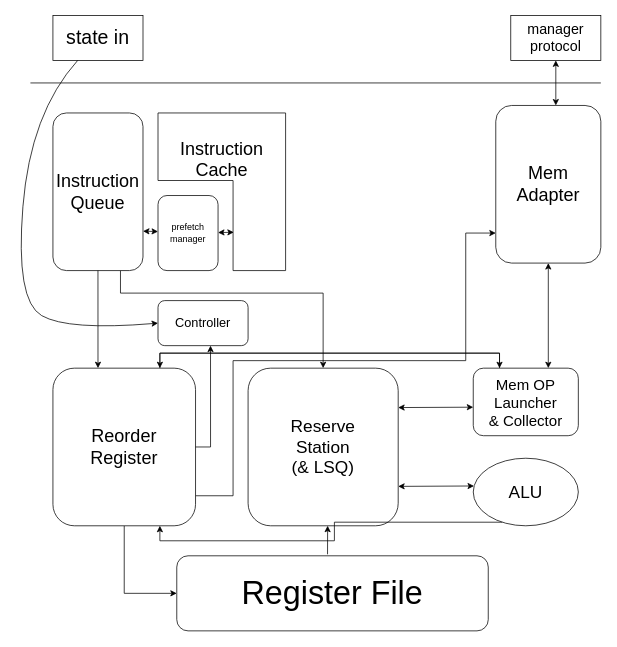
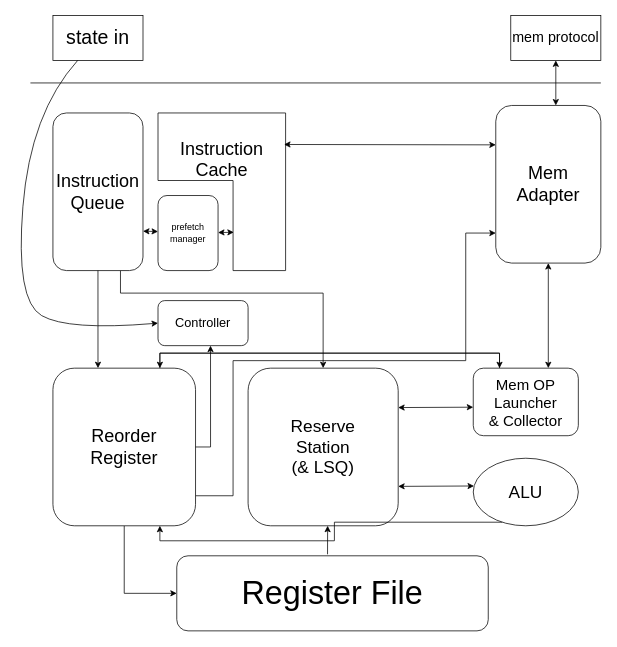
(555, 38) -> (555, 38)
none -> (389, 145)
